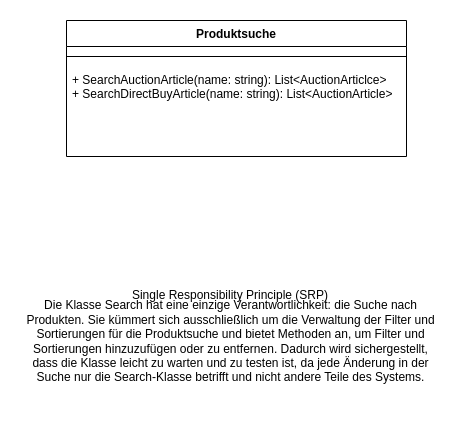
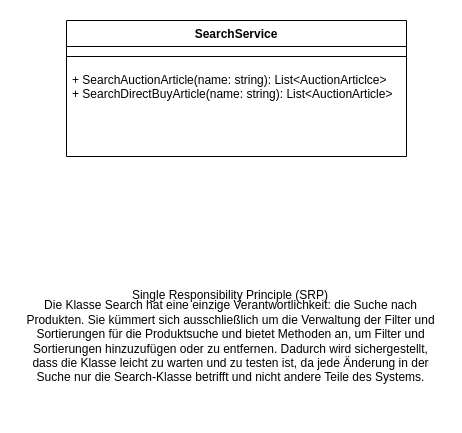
(237, 35) -> (237, 35)
